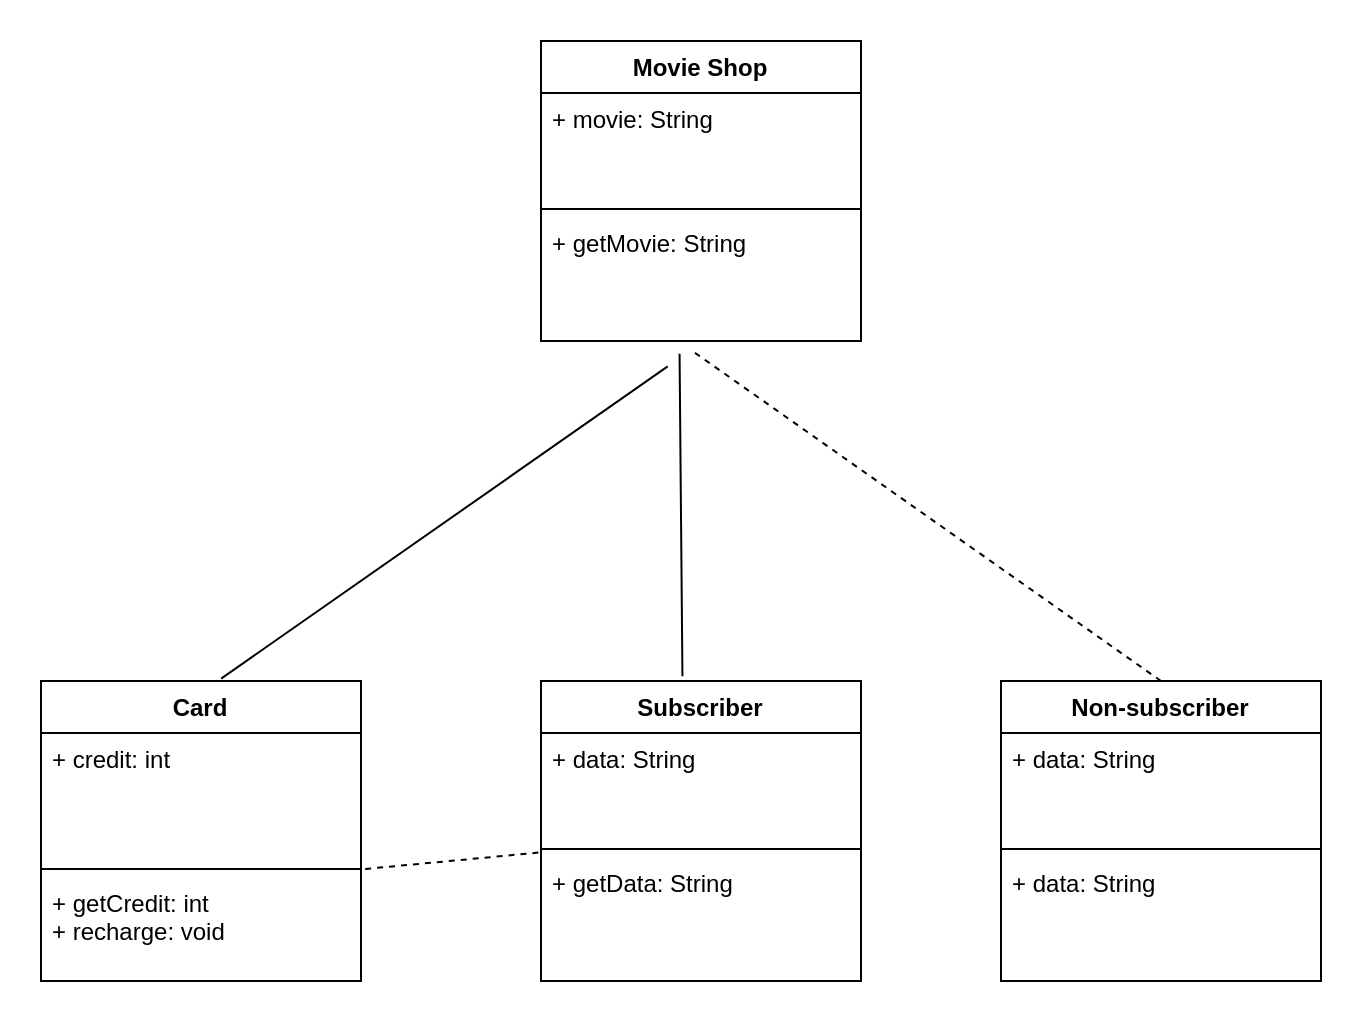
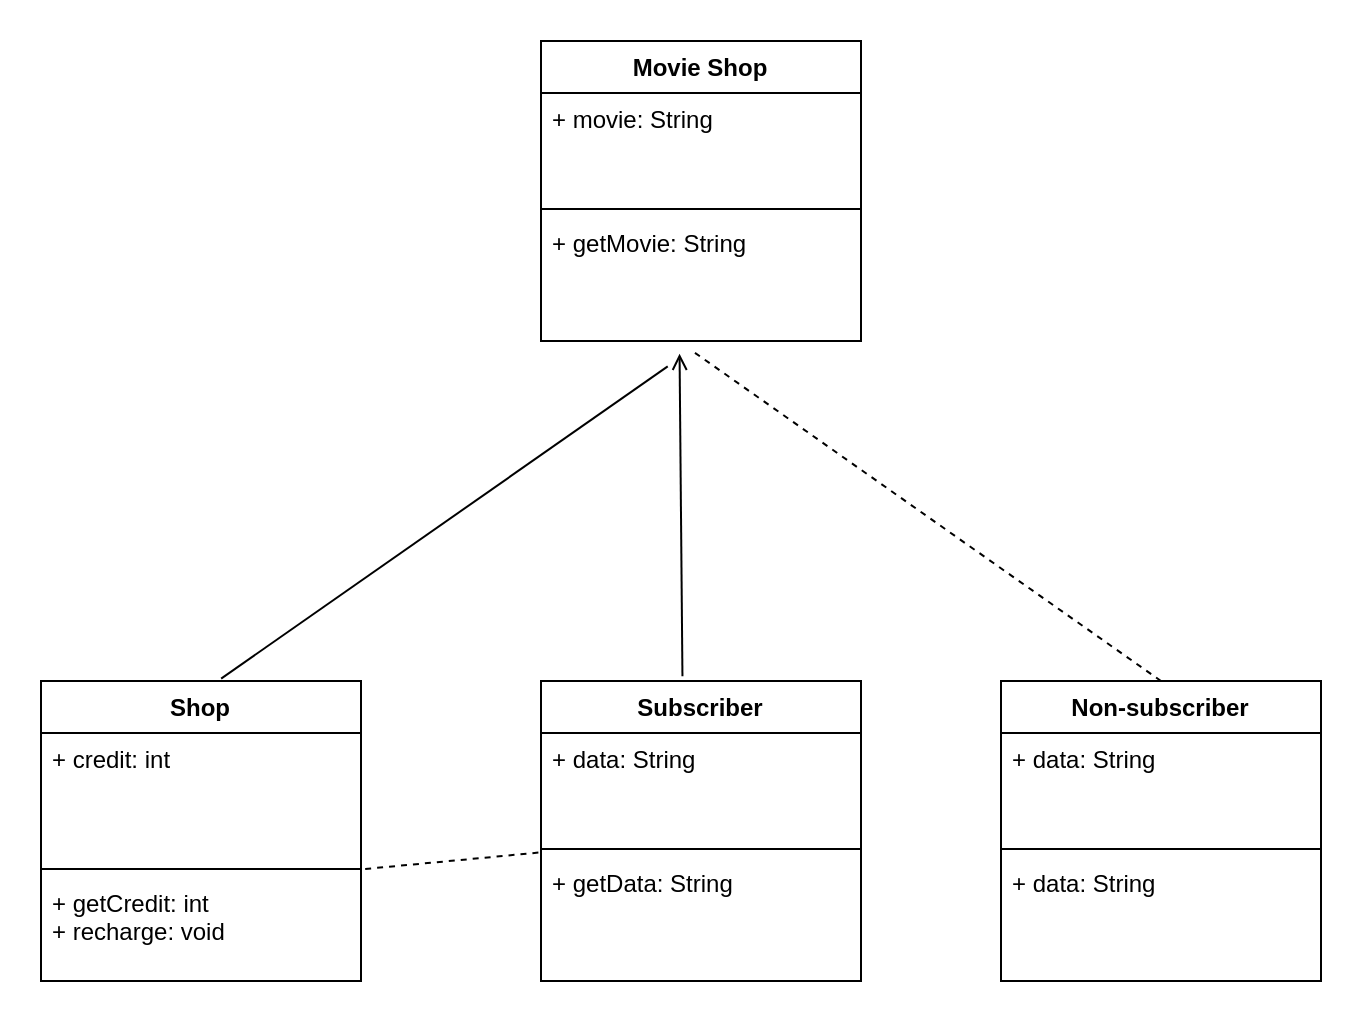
(680, 360) -> (680, 362)
(200, 708) -> (200, 708)
